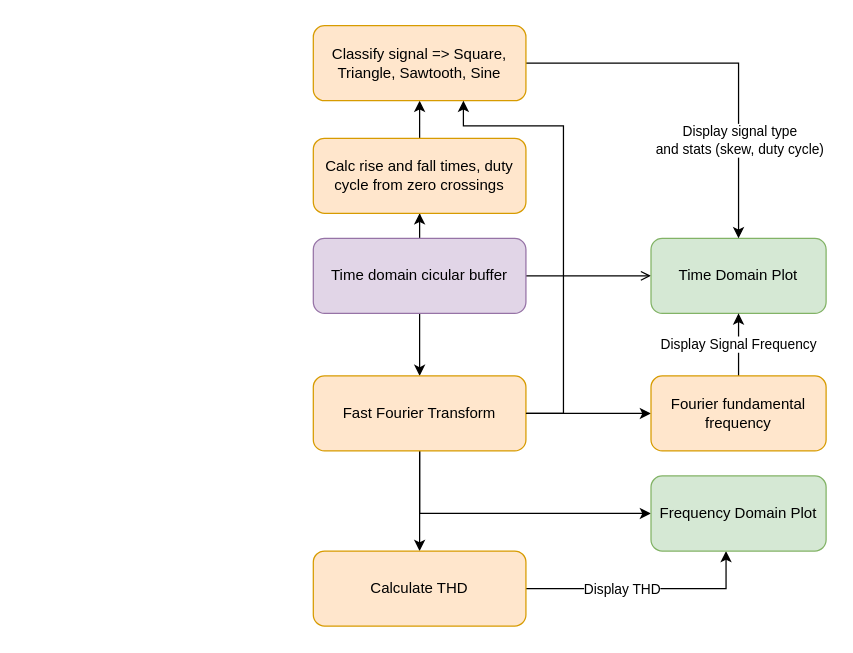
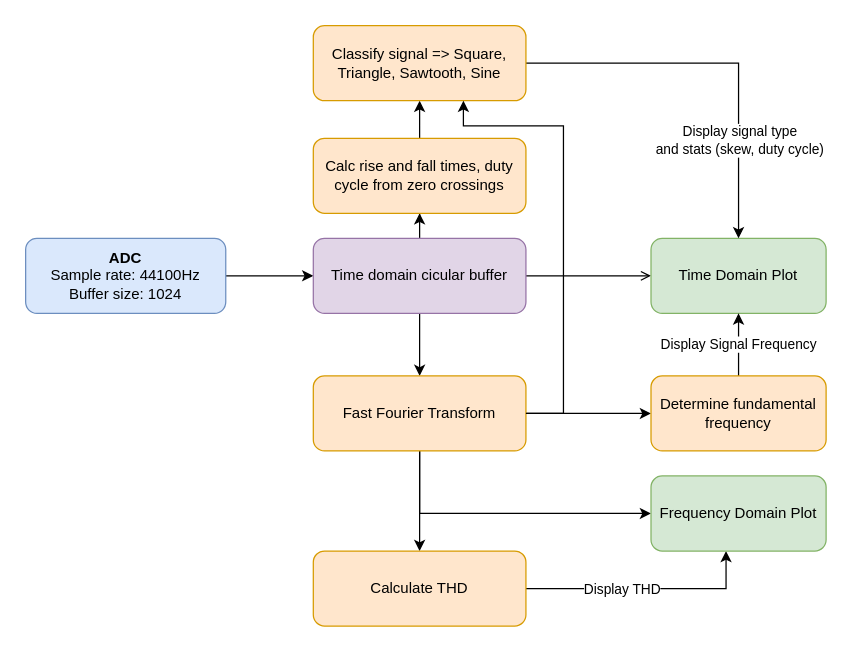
none -> (126, 276)
none -> (265, 276)
(738, 413) -> (738, 413)
